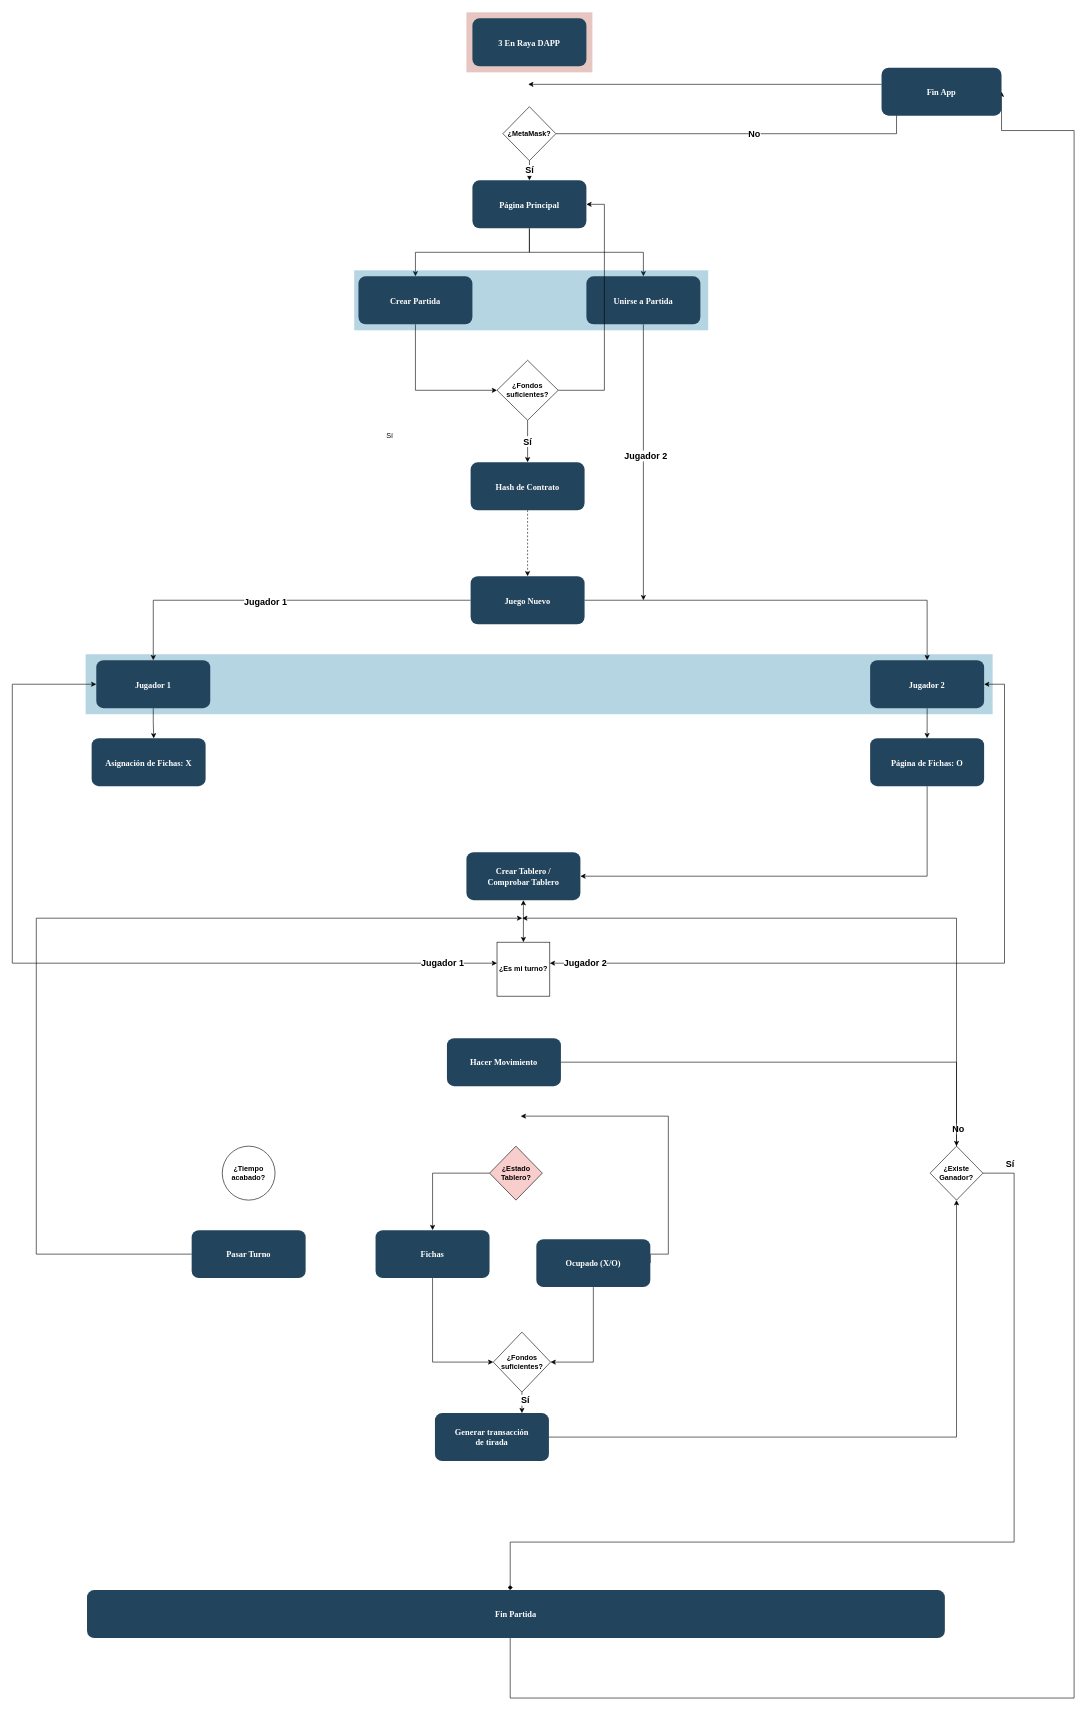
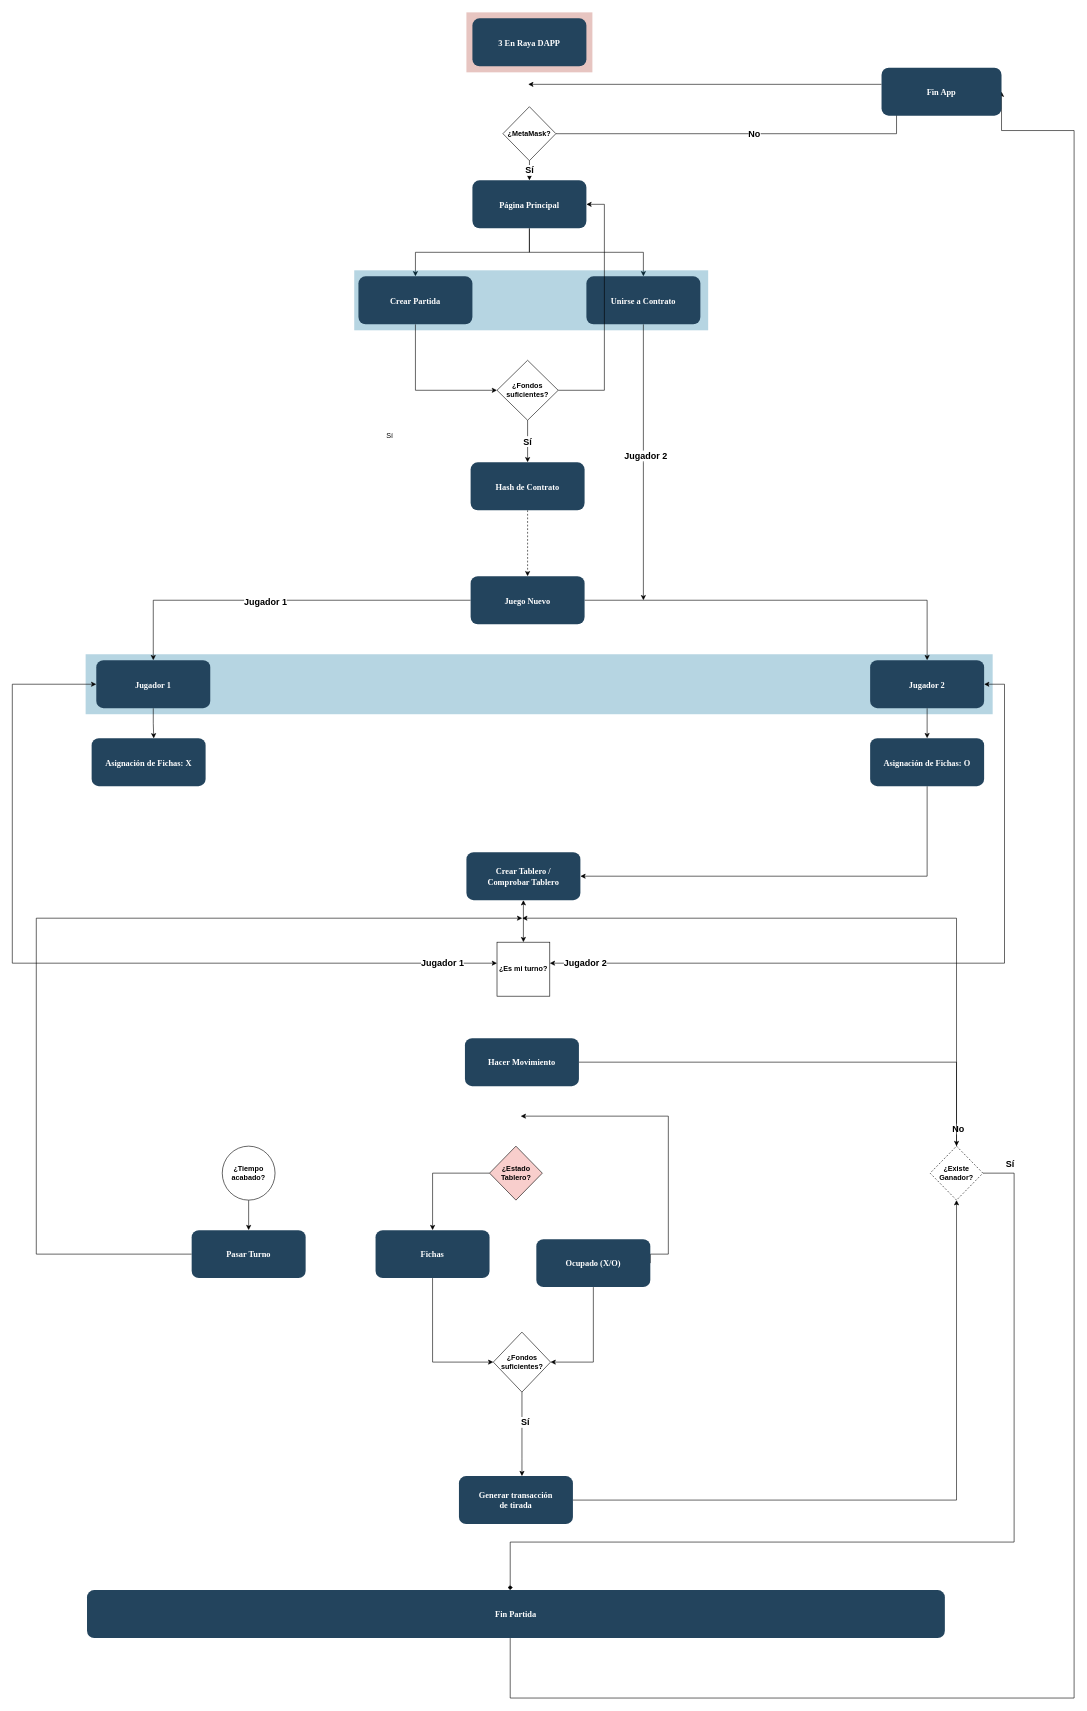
(643, 301) -> (643, 301)
(927, 763) -> (927, 763)
(504, 1062) -> (522, 1062)
(957, 1173) -> (957, 1173)
none -> (249, 1213)
(492, 1437) -> (516, 1500)
